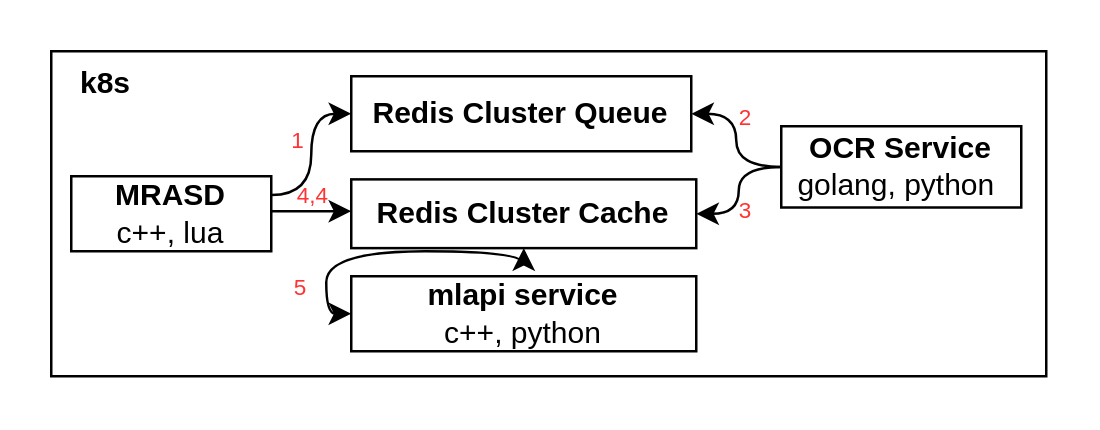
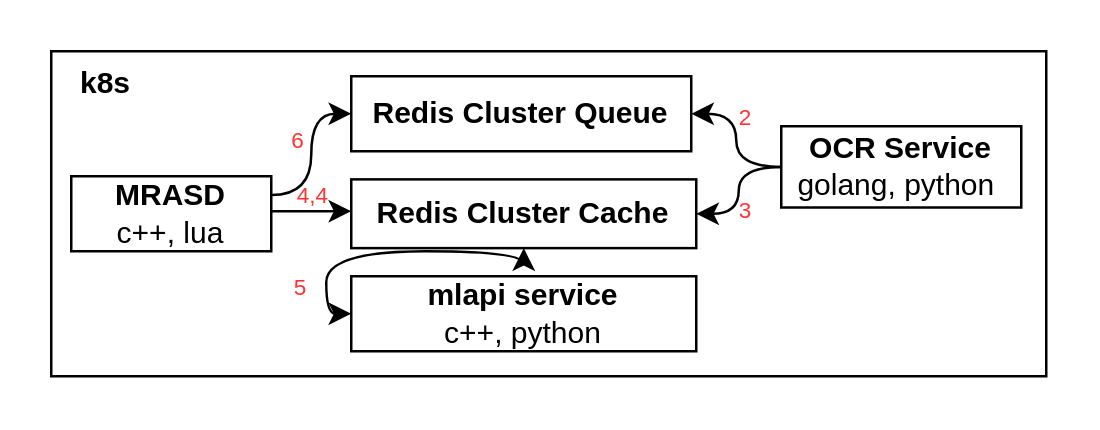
(299, 139) -> (299, 139)
